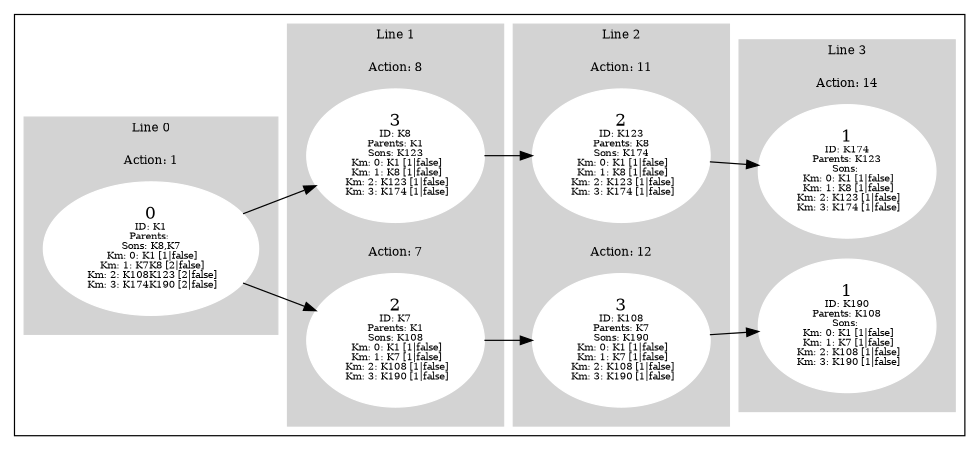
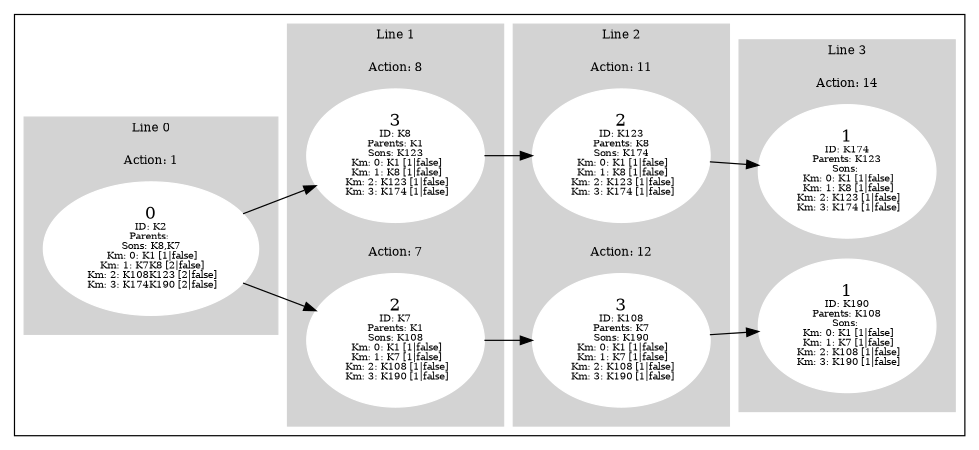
(151, 227) -> (151, 227)
